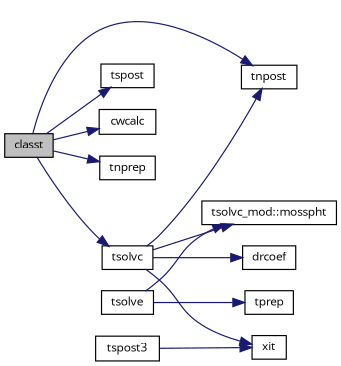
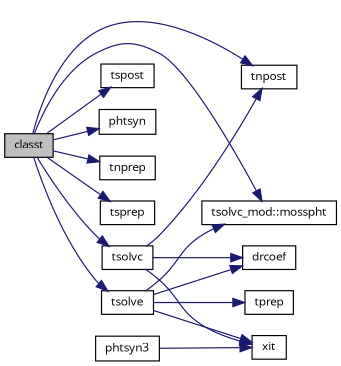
(128, 122) -> (128, 122)
none -> (128, 213)
none -> (60, 223)
(184, 240) -> (159, 53)
none -> (192, 282)
none -> (184, 320)
(128, 349) -> (128, 349)
